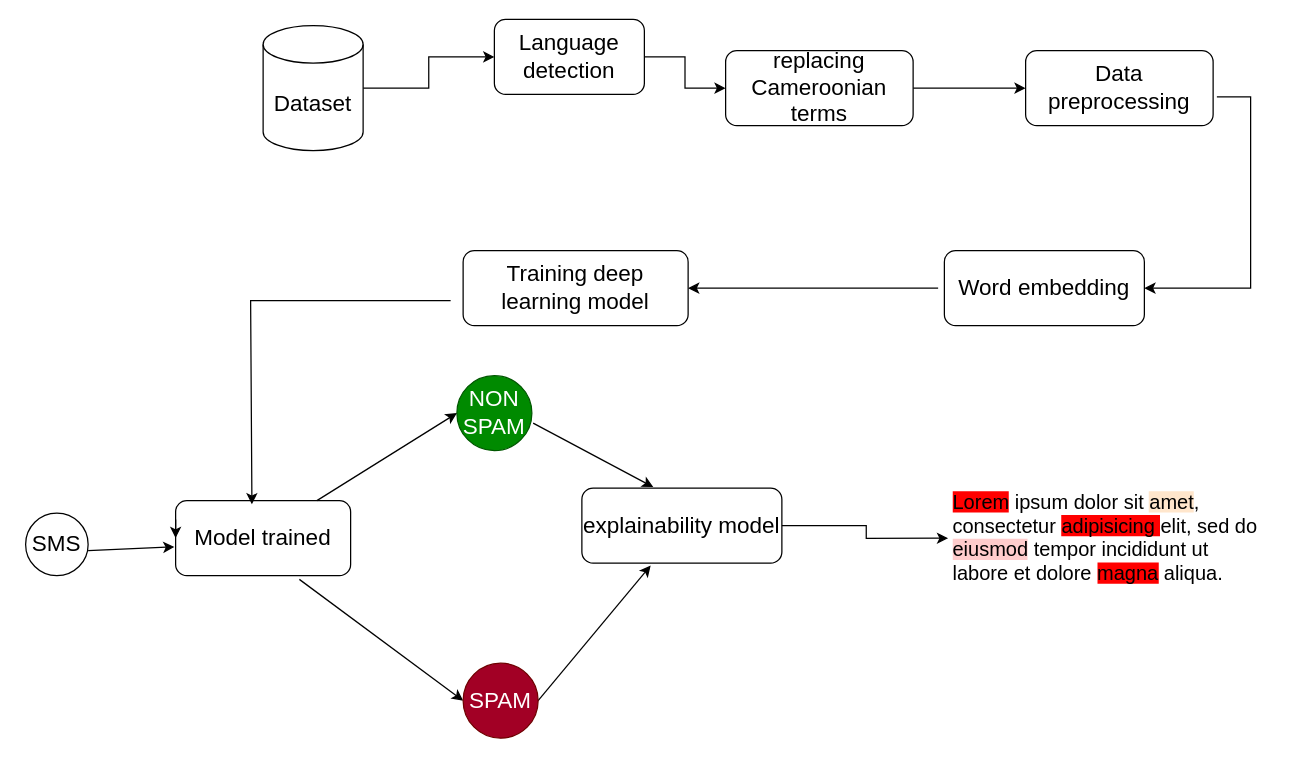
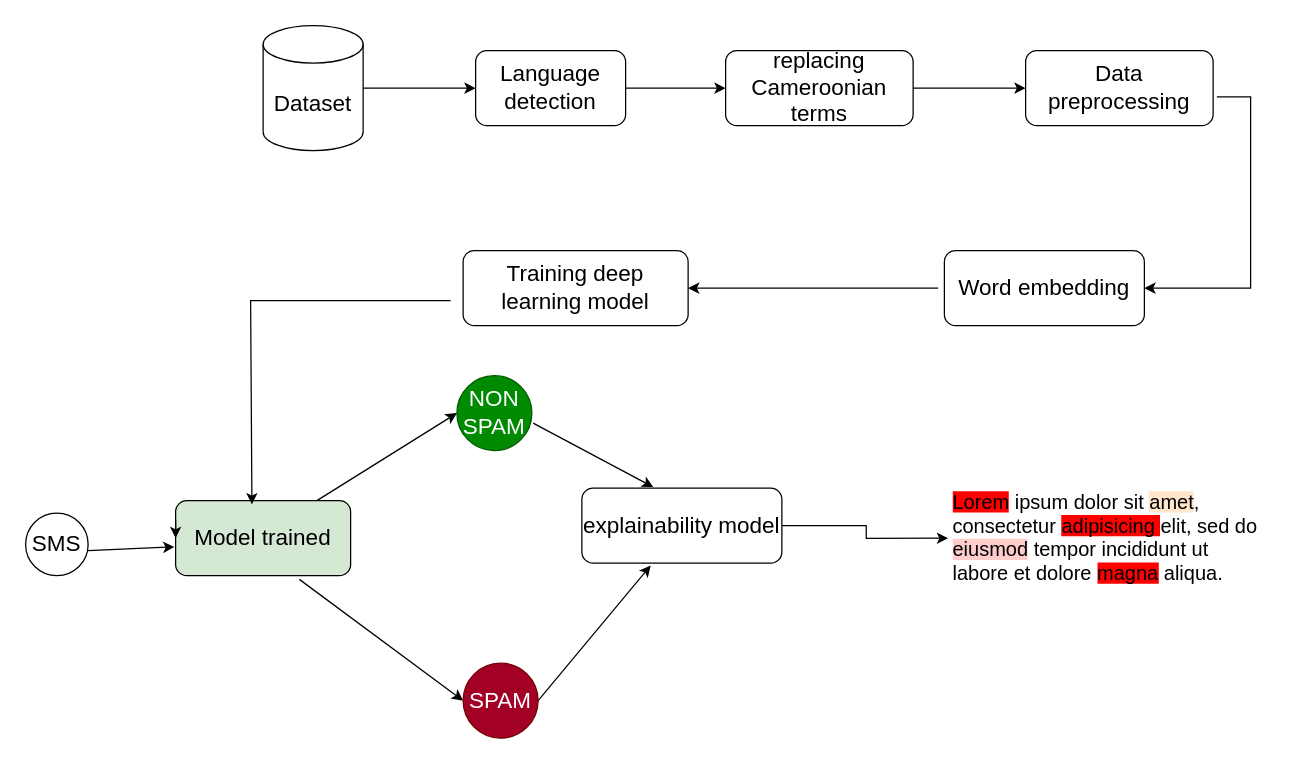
(569, 57) -> (551, 88)
(263, 538) -> (263, 538)
